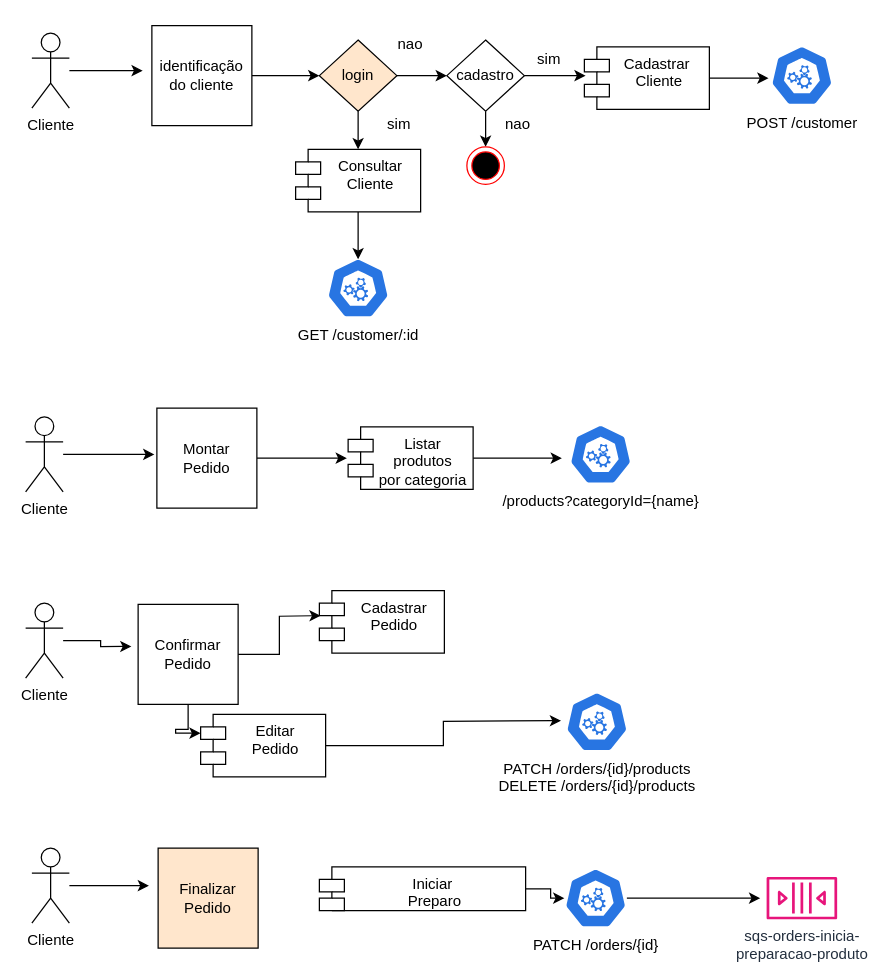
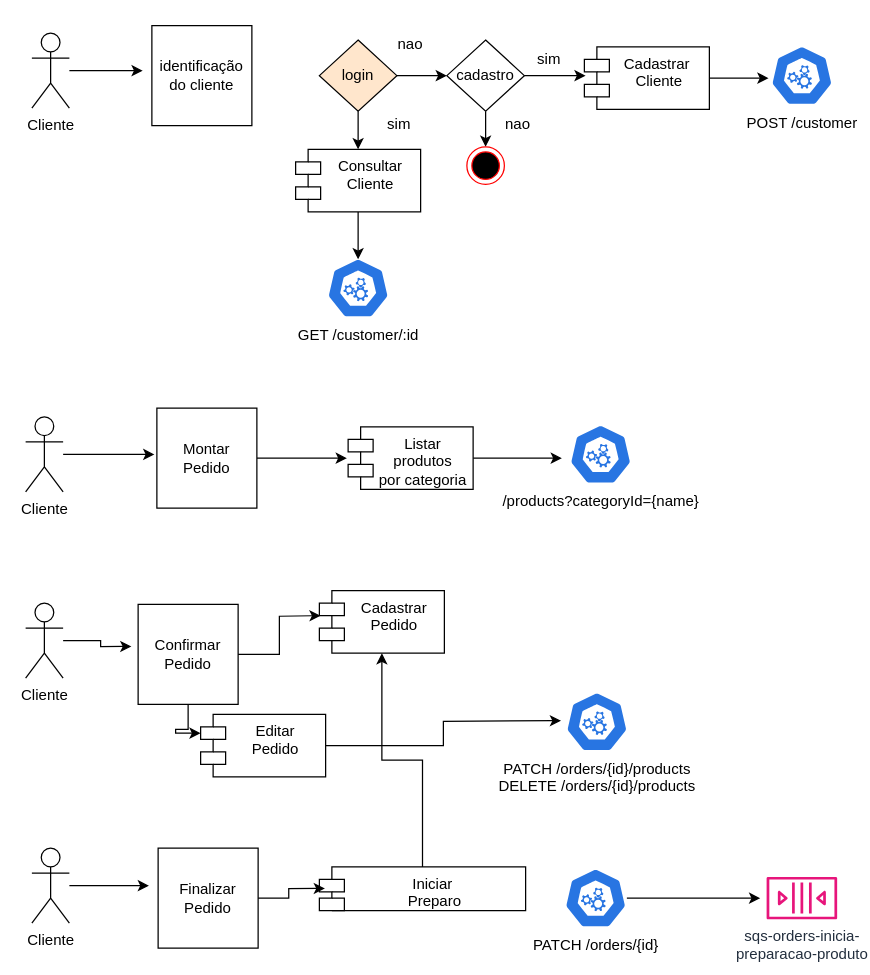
(281, 76) -> none
(545, 889) -> (406, 760)
none -> (289, 895)
(208, 898) -> (208, 898)
